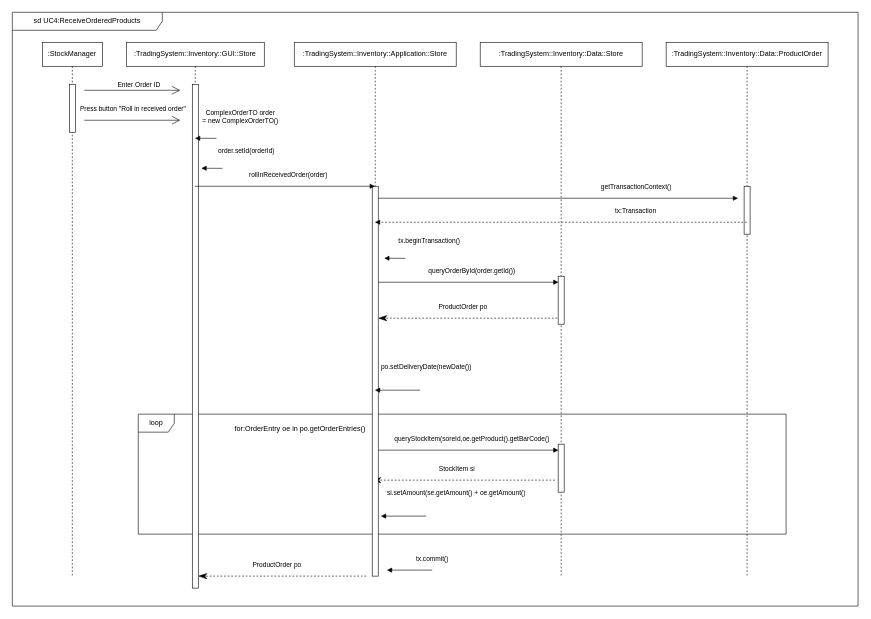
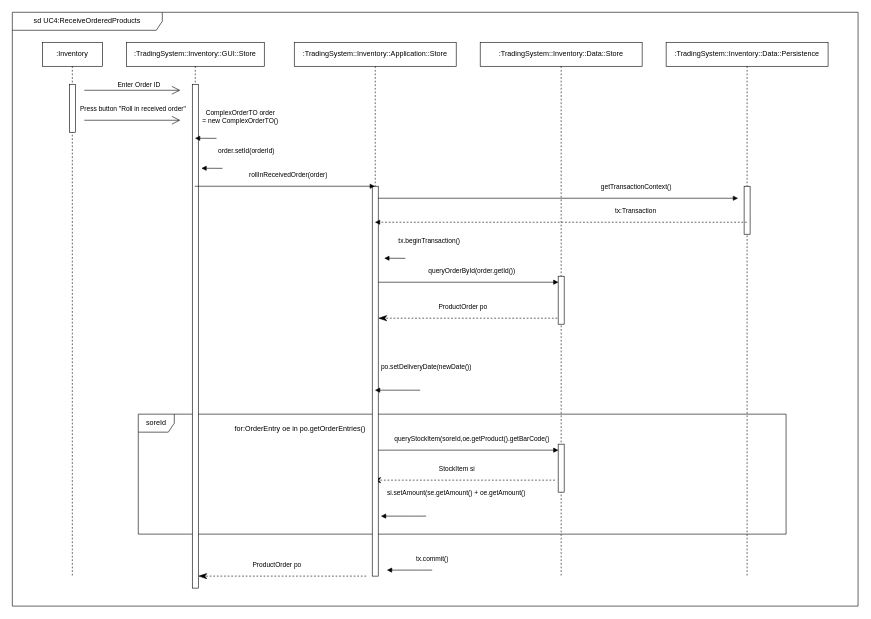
(72, 54) -> (72, 54)
(747, 54) -> (747, 54)
(156, 423) -> (156, 423)
